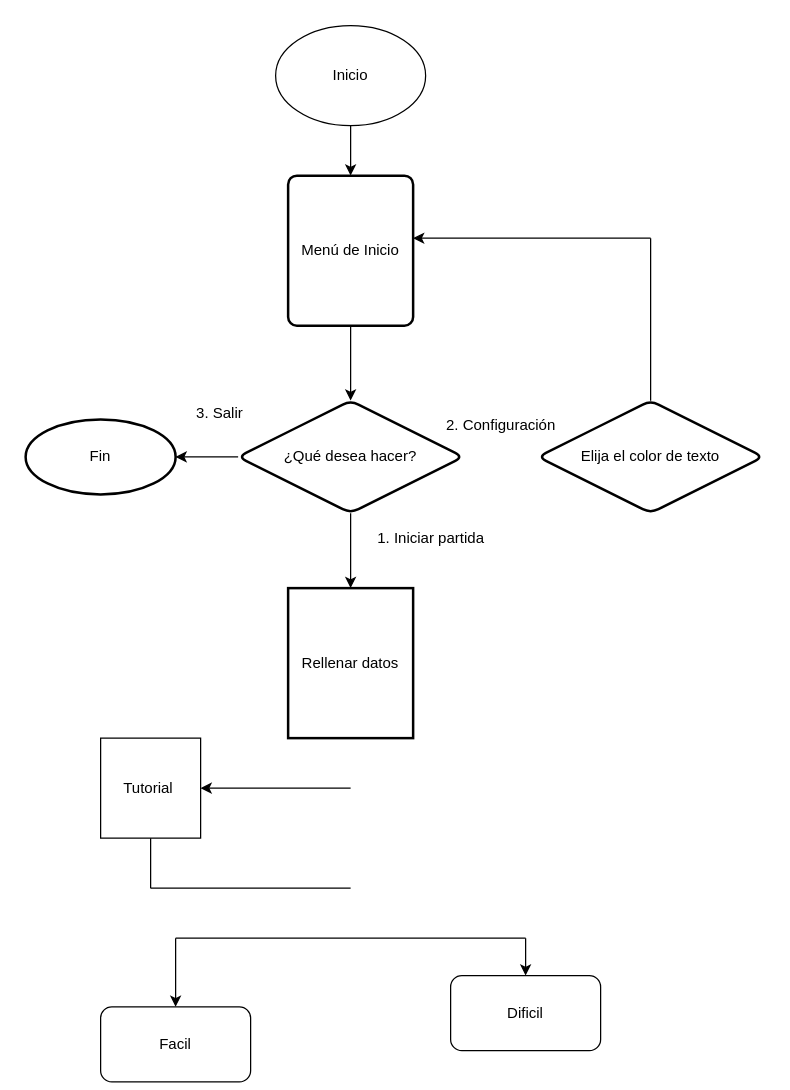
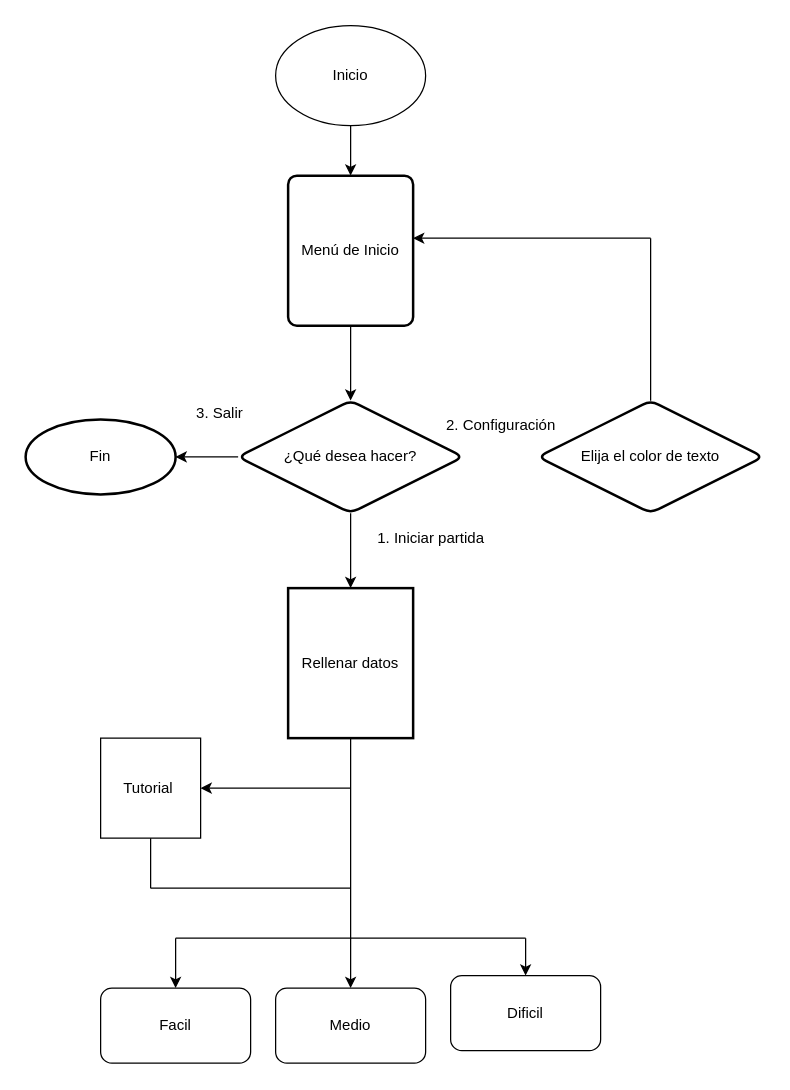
none -> (351, 859)
none -> (351, 1026)
(176, 1044) -> (176, 1026)
